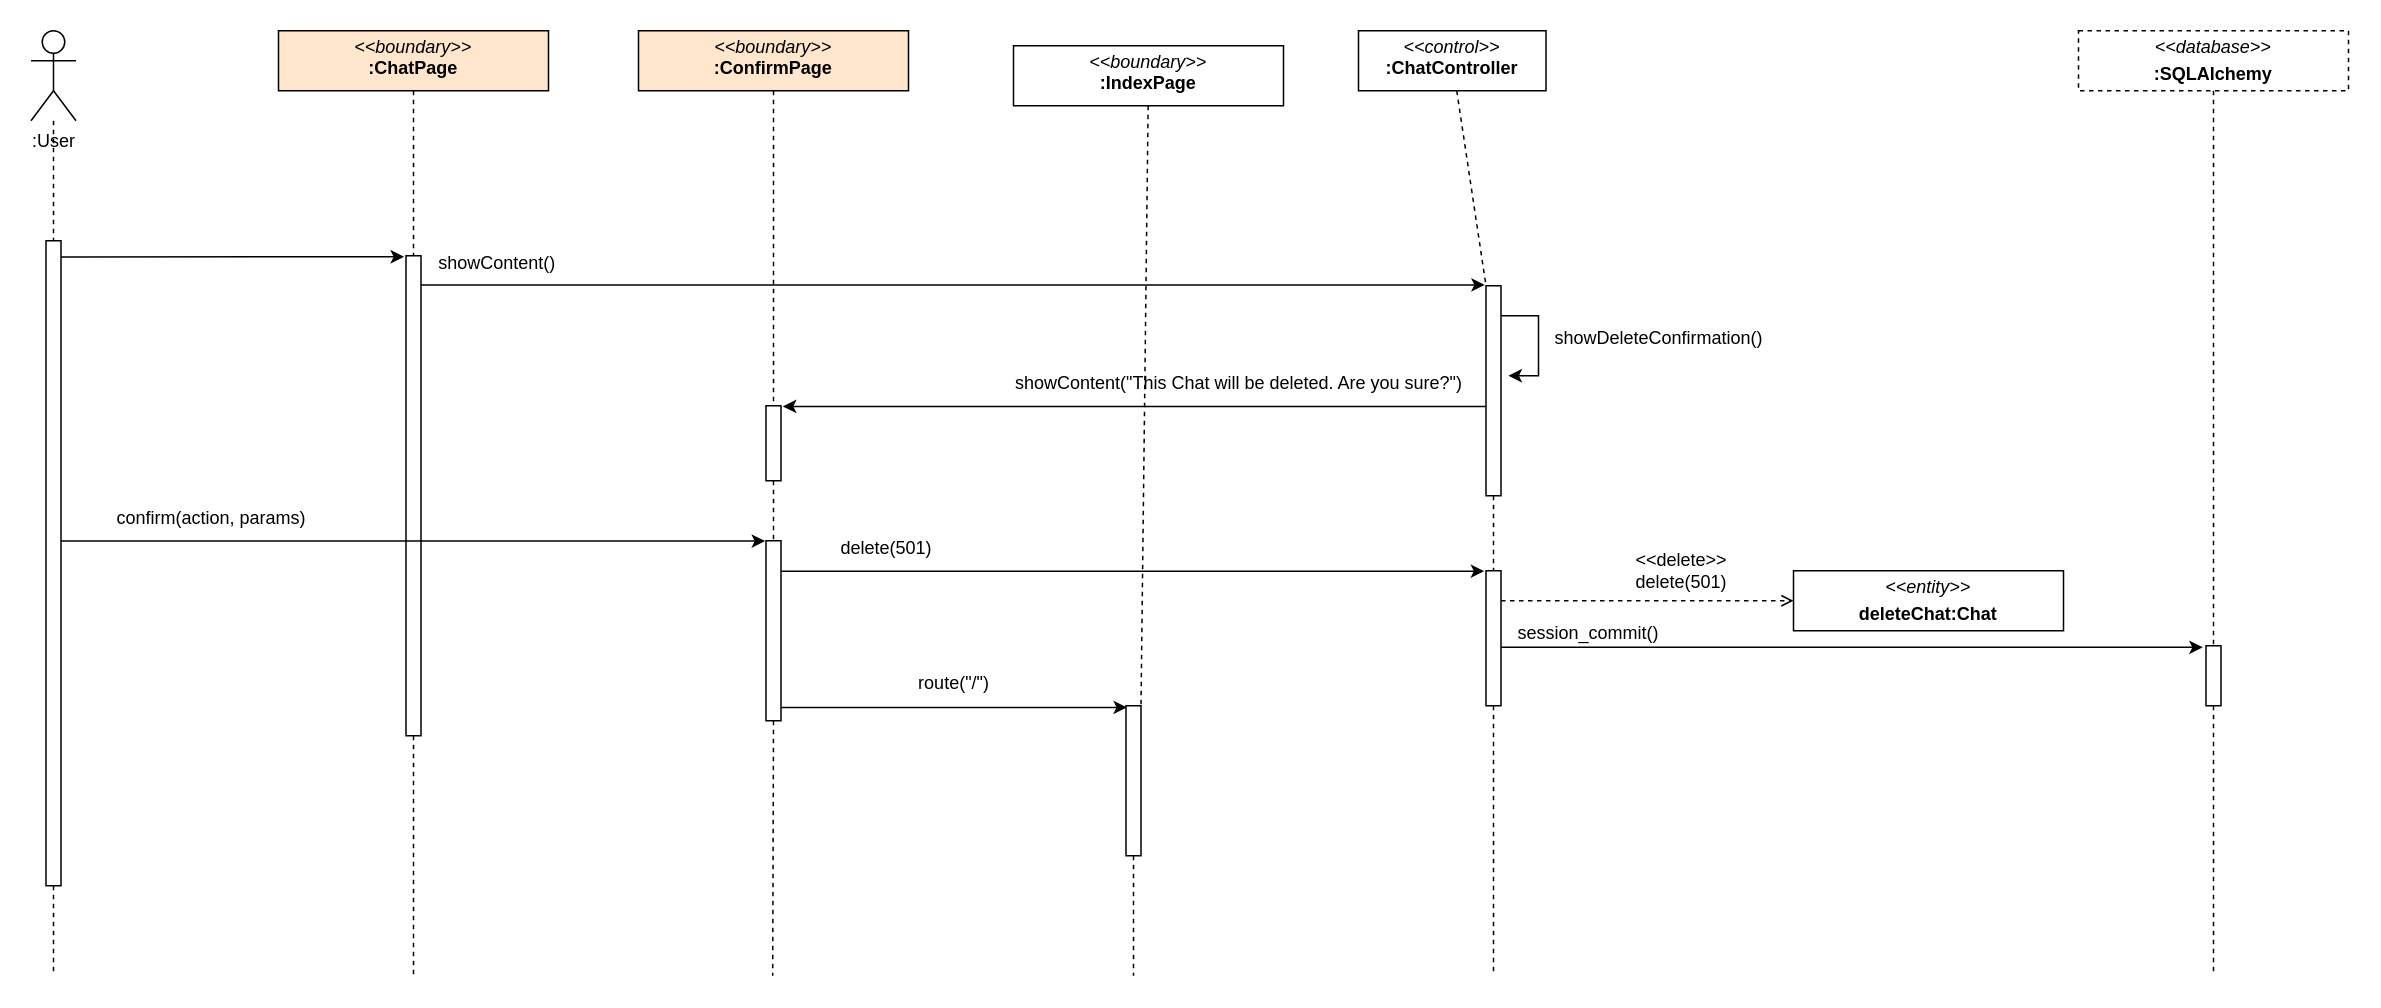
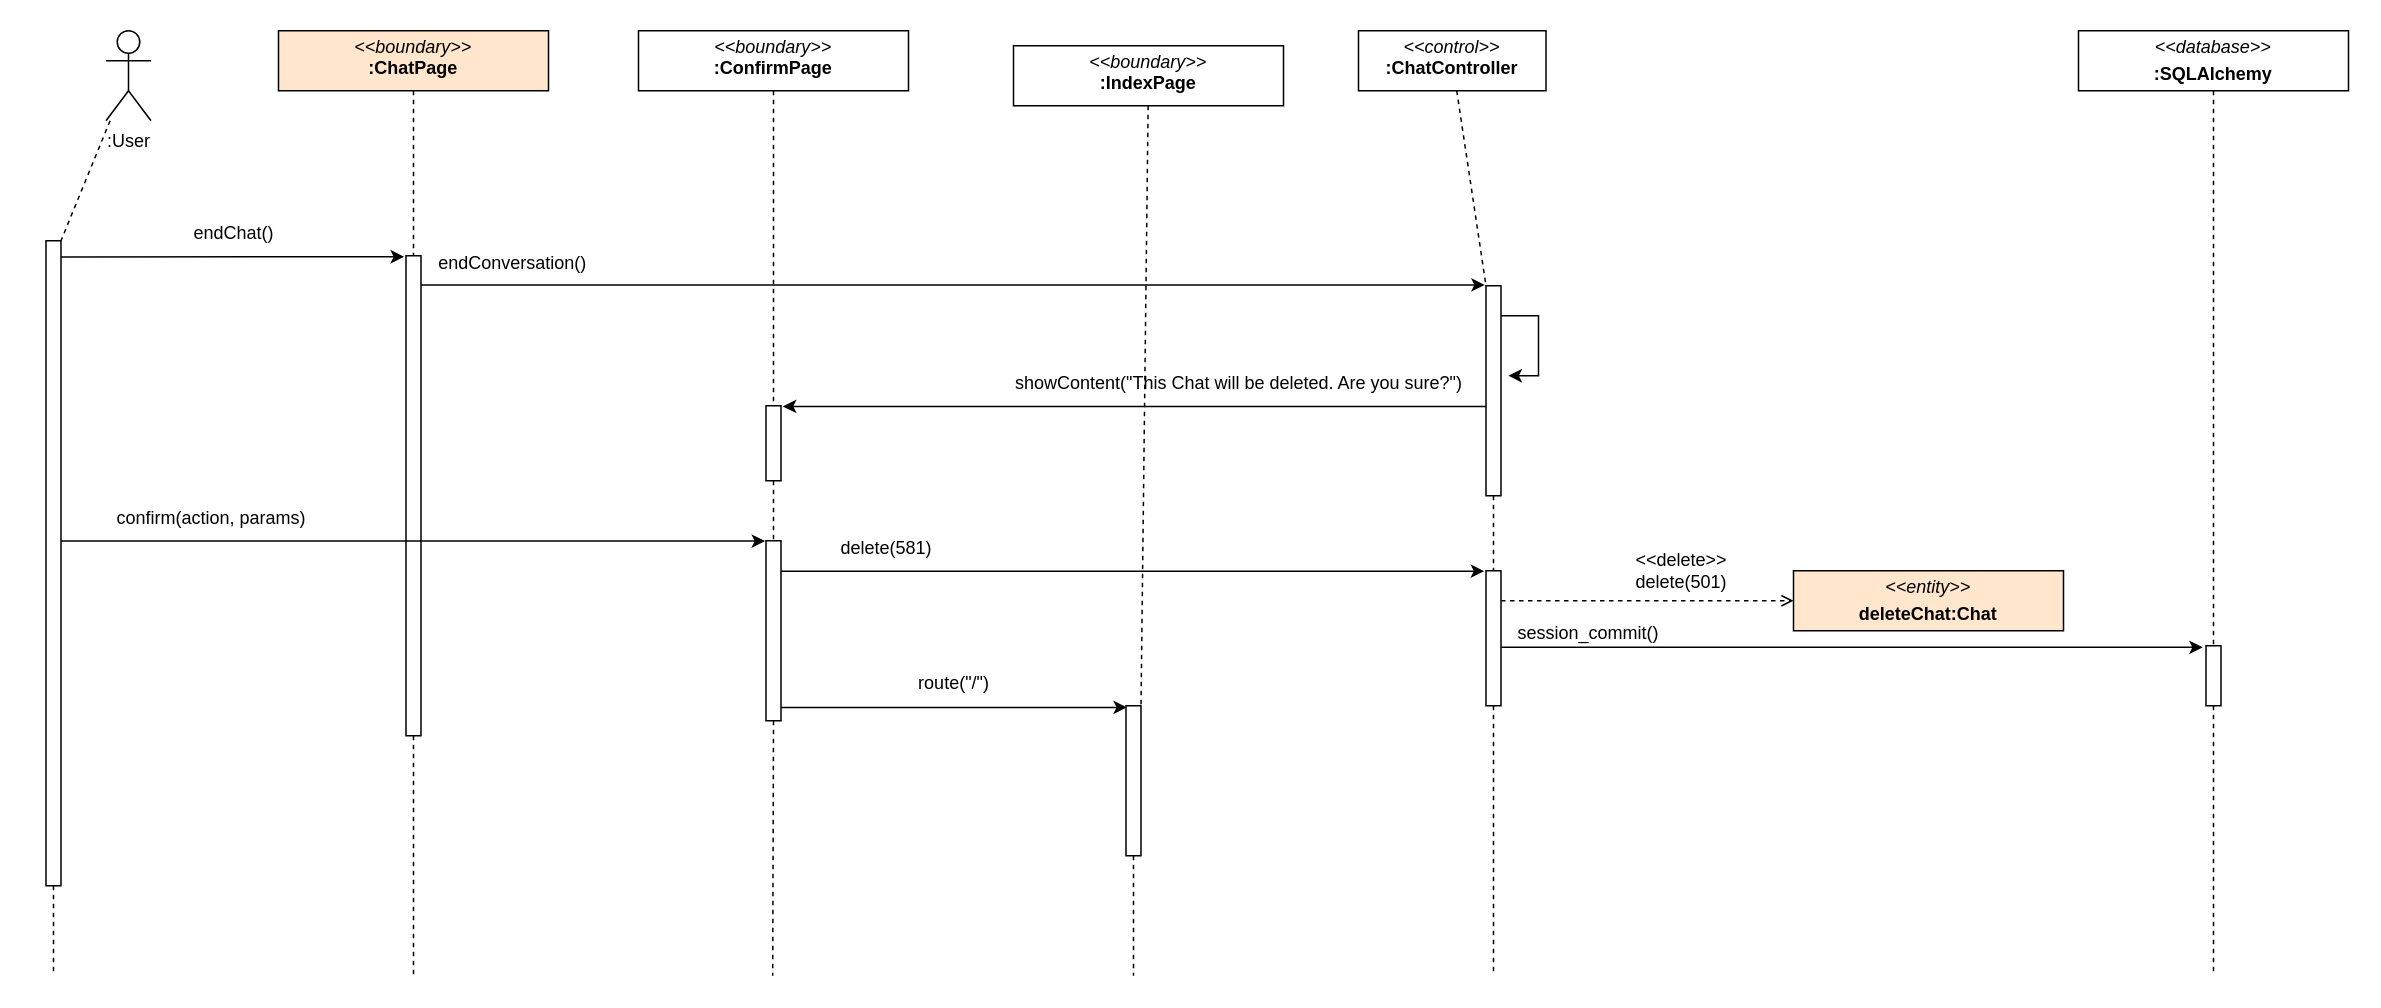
(773, 61) -> (773, 61)
(2213, 61) -> (2213, 61)
(53, 76) -> (128, 76)
none -> (233, 233)
(504, 263) -> (522, 263)
(1658, 338) -> none
(887, 548) -> (887, 548)
(1928, 601) -> (1928, 601)
